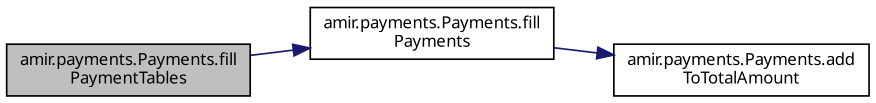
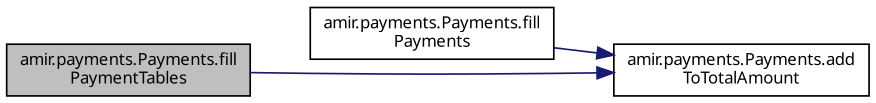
(272, 53) -> (424, 74)
